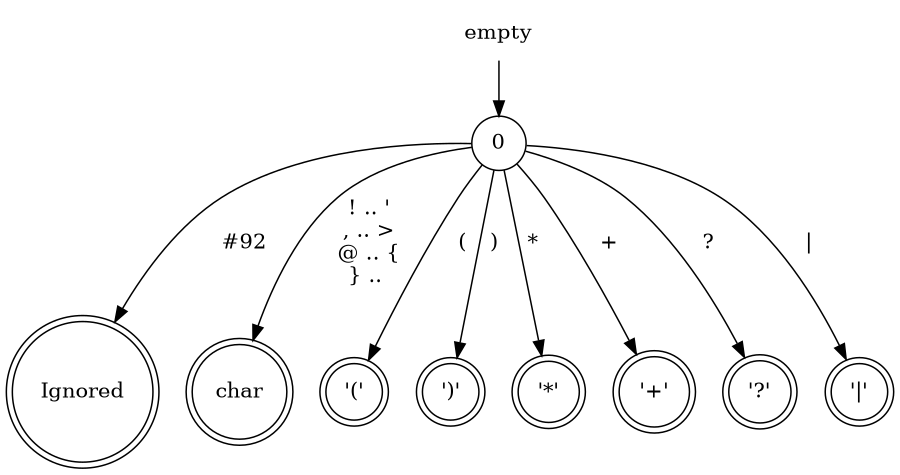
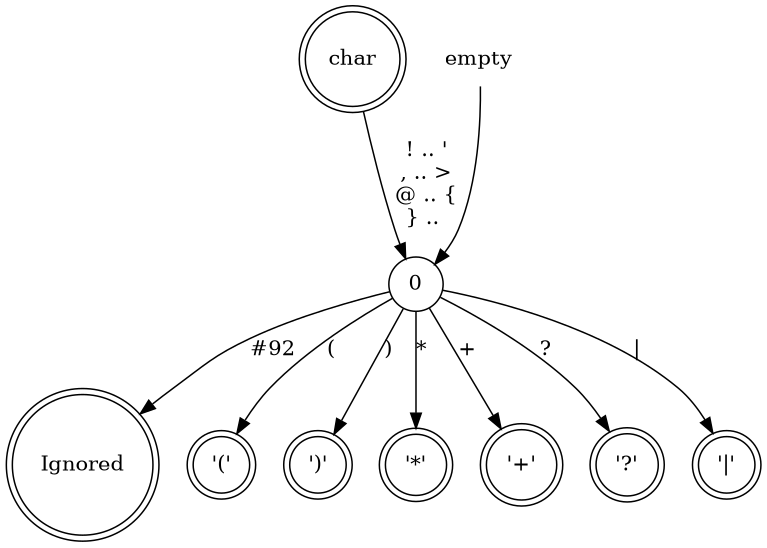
(335, 200) -> (380, 179)
